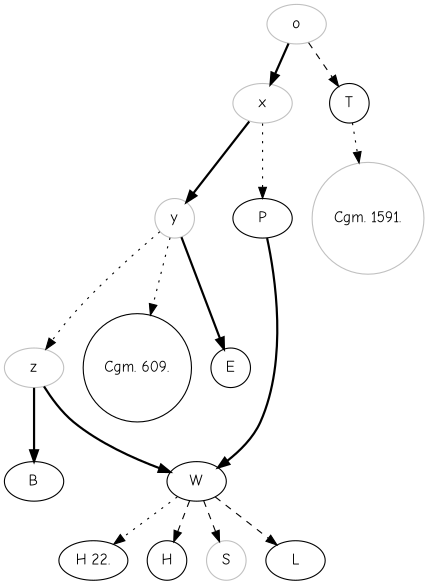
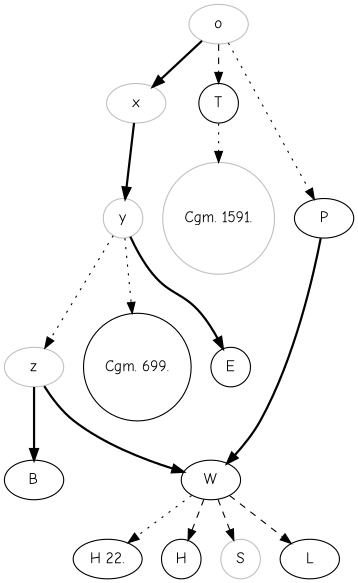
(263, 155) -> (269, 116)
(137, 368) -> (137, 367)
